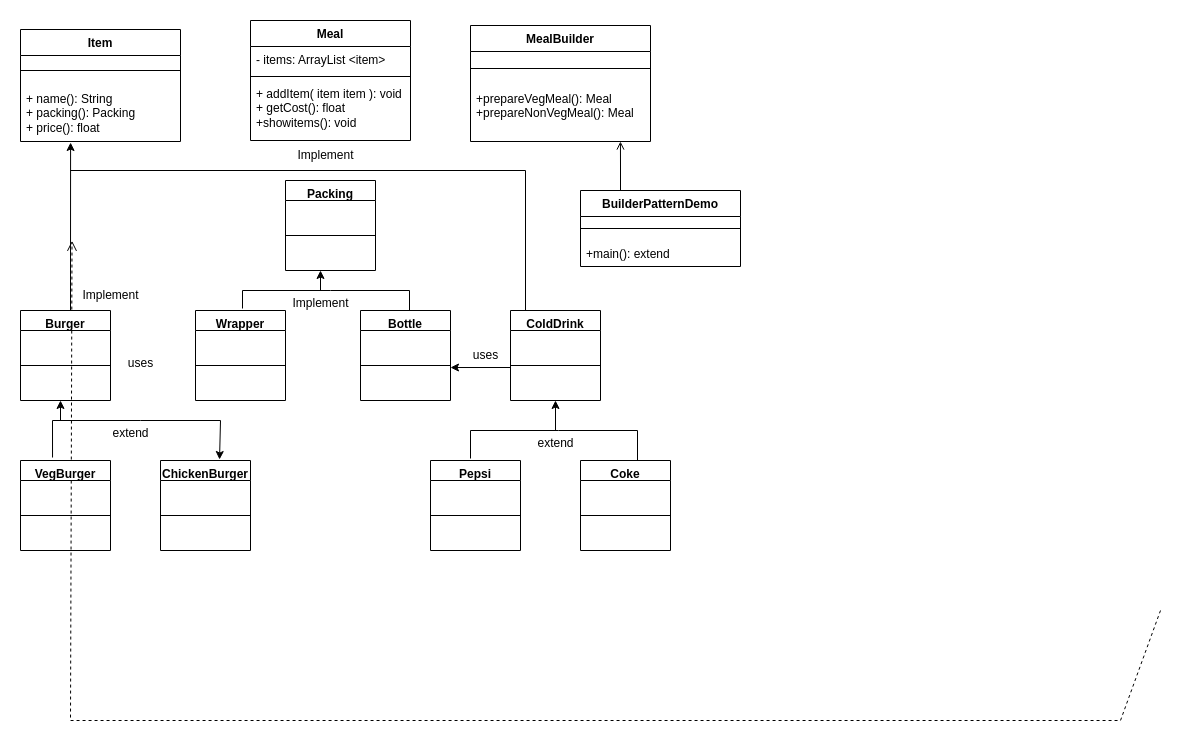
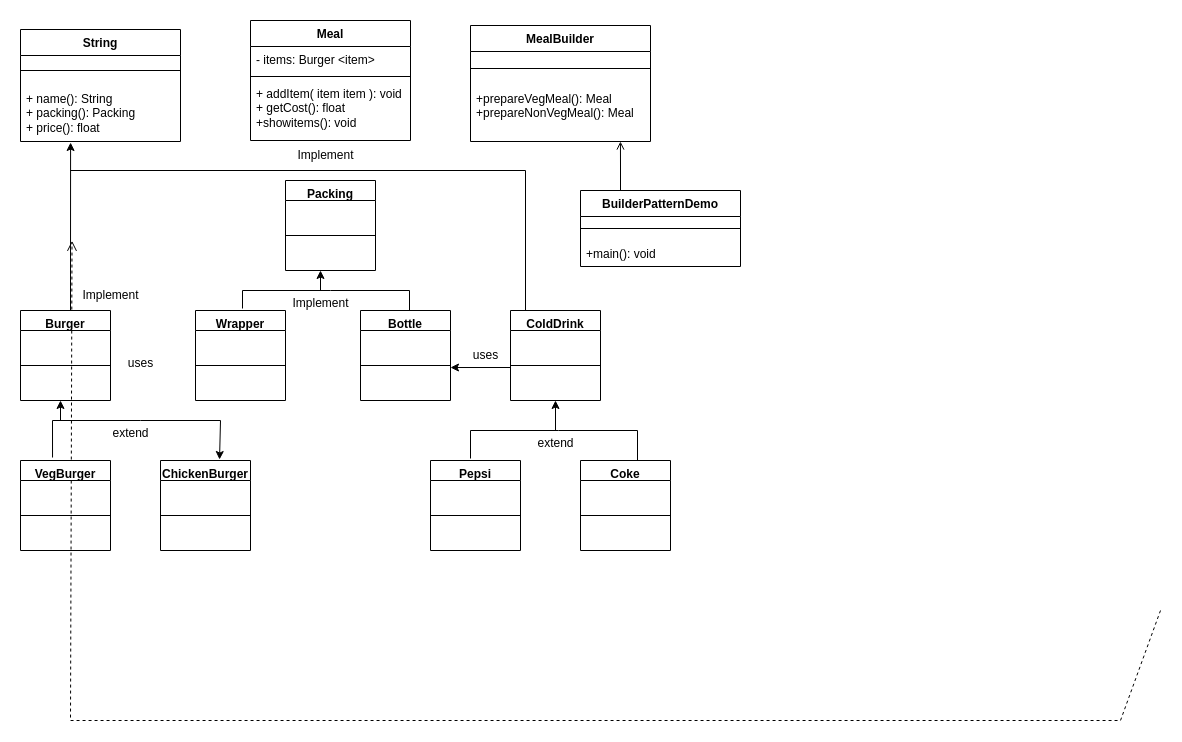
(101, 44) -> (101, 44)
(330, 61) -> (321, 61)
(632, 255) -> (624, 255)
